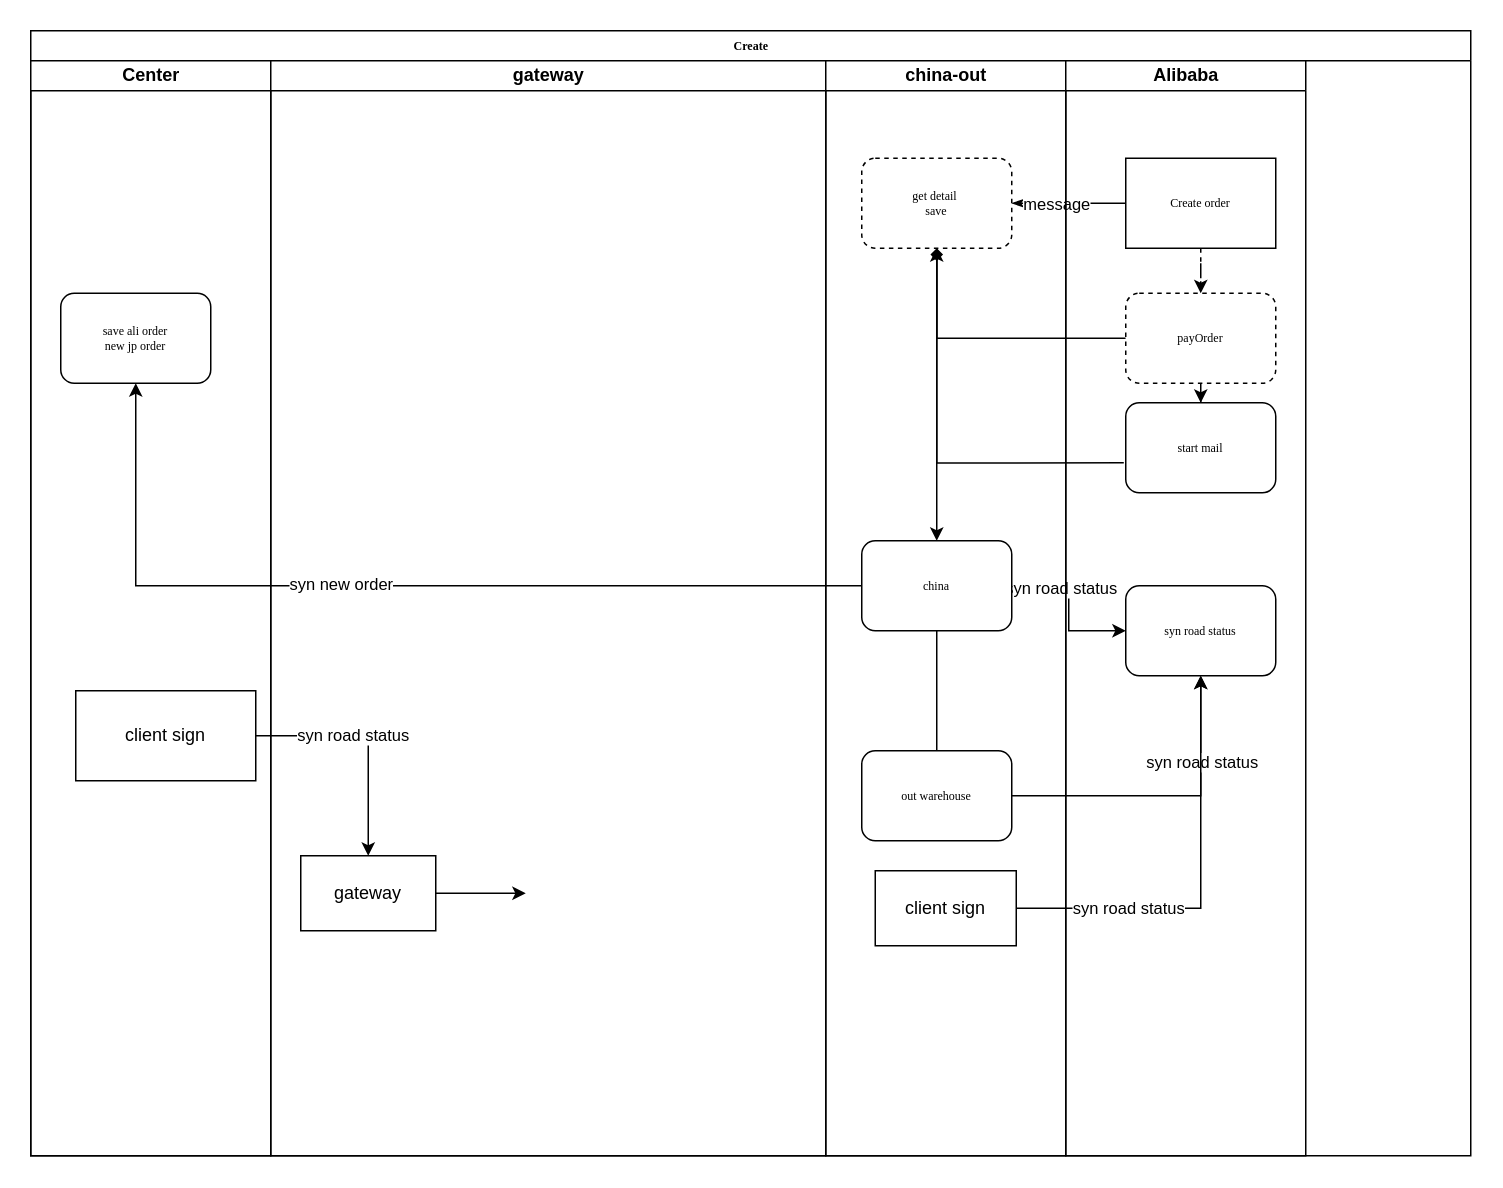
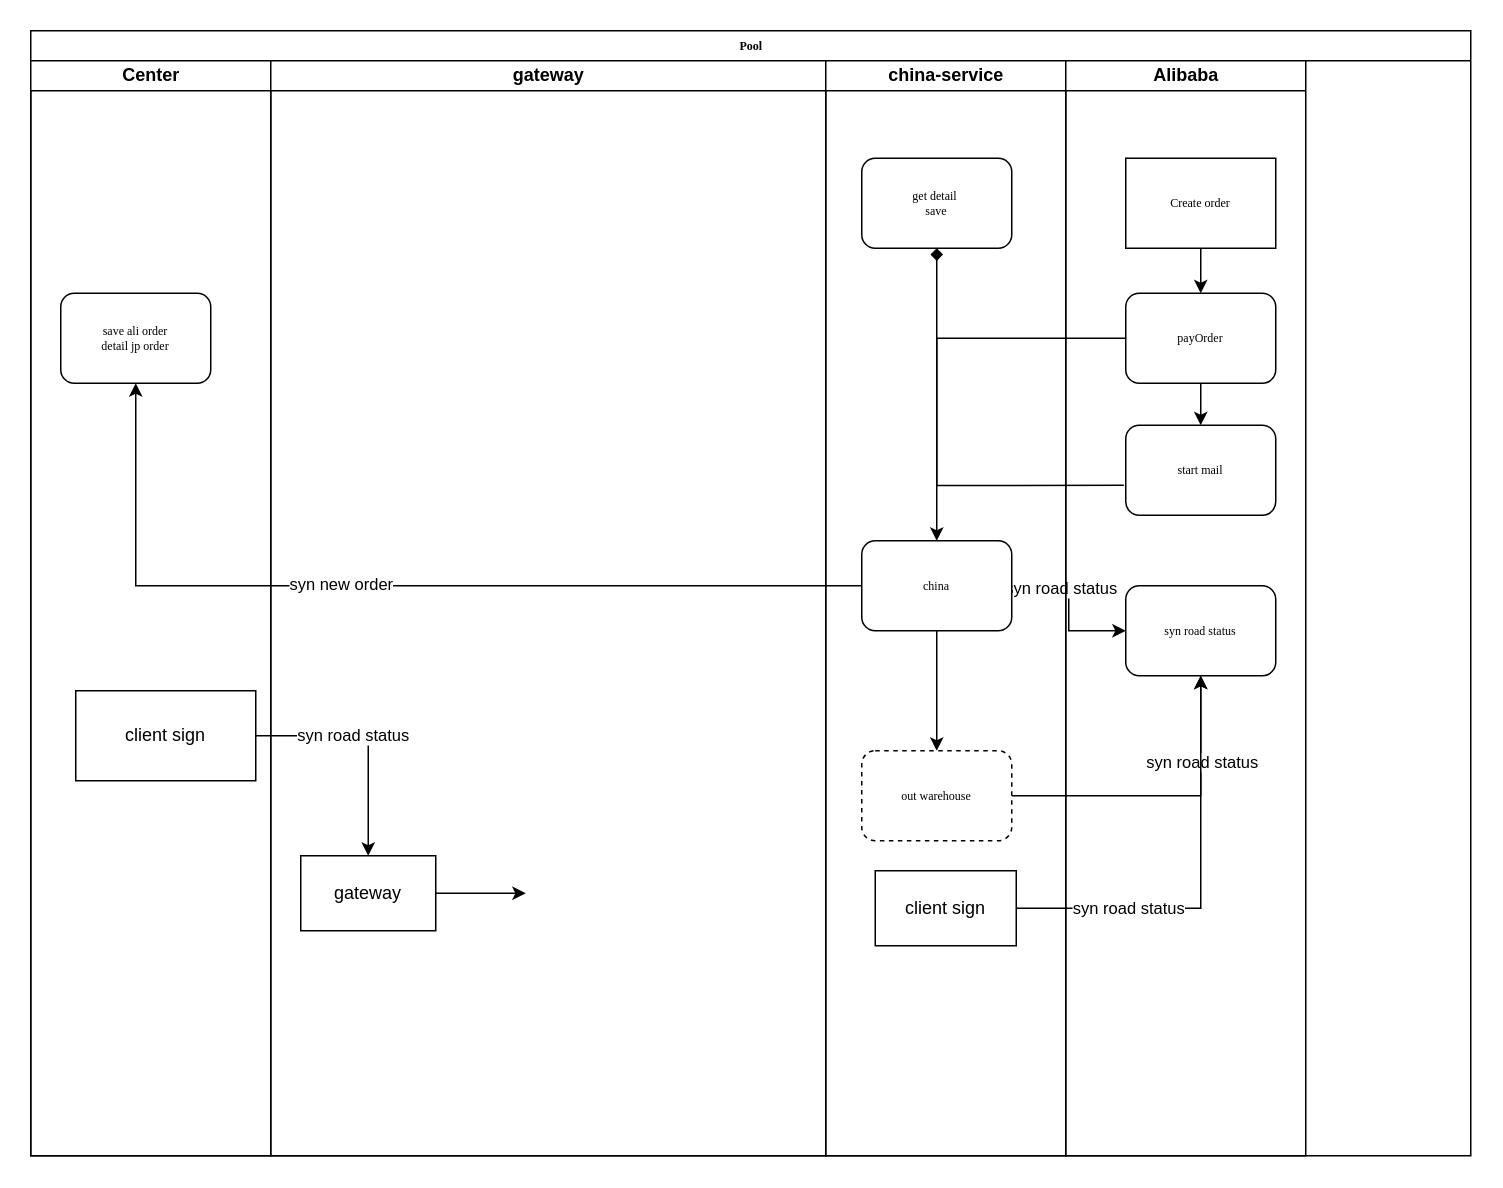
(752, 46) -> (752, 46)
(947, 76) -> (947, 76)
(937, 203) -> (937, 203)
(1073, 203) -> none
(937, 250) -> none
(1201, 257) -> (1201, 257)
(136, 338) -> (136, 338)
(1125, 338) -> (1125, 338)
(1201, 338) -> (1201, 338)
(1201, 448) -> (1201, 470)
(937, 744) -> (937, 739)
(937, 796) -> (937, 796)
